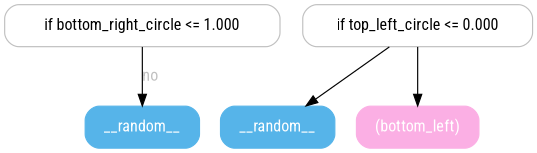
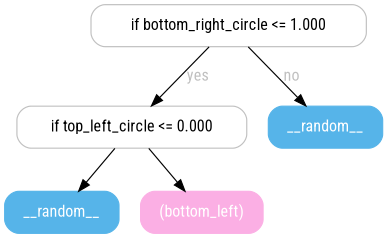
none -> (184, 72)
